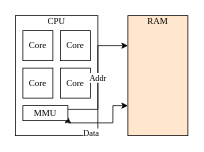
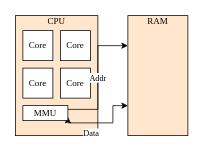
(57, 75) -> (57, 75)
